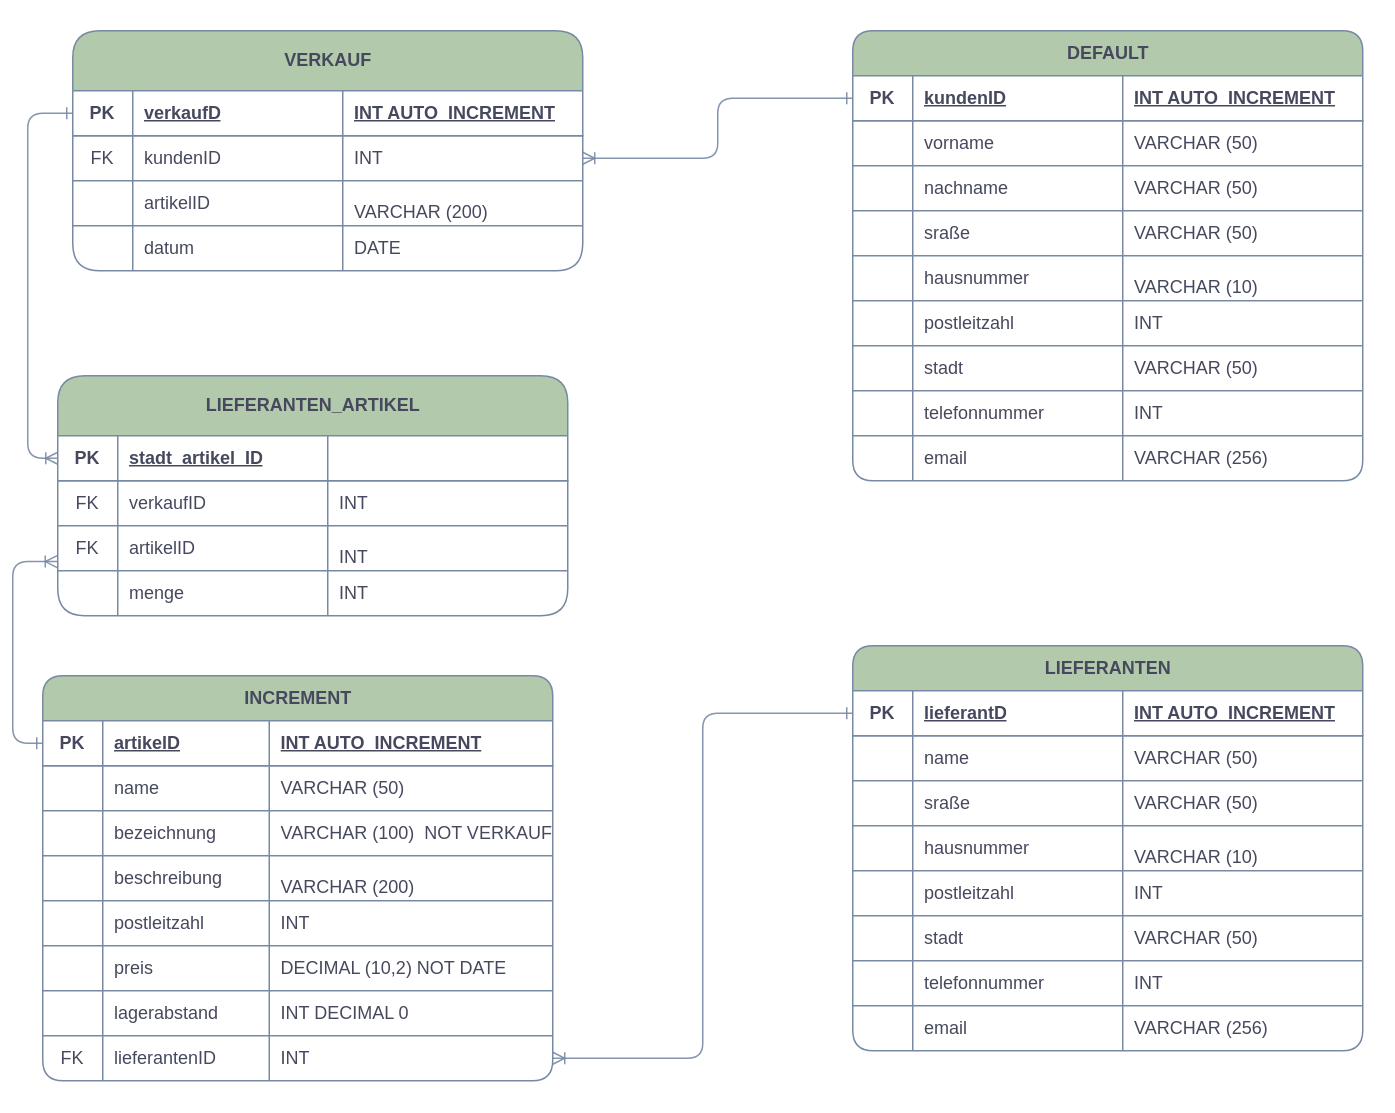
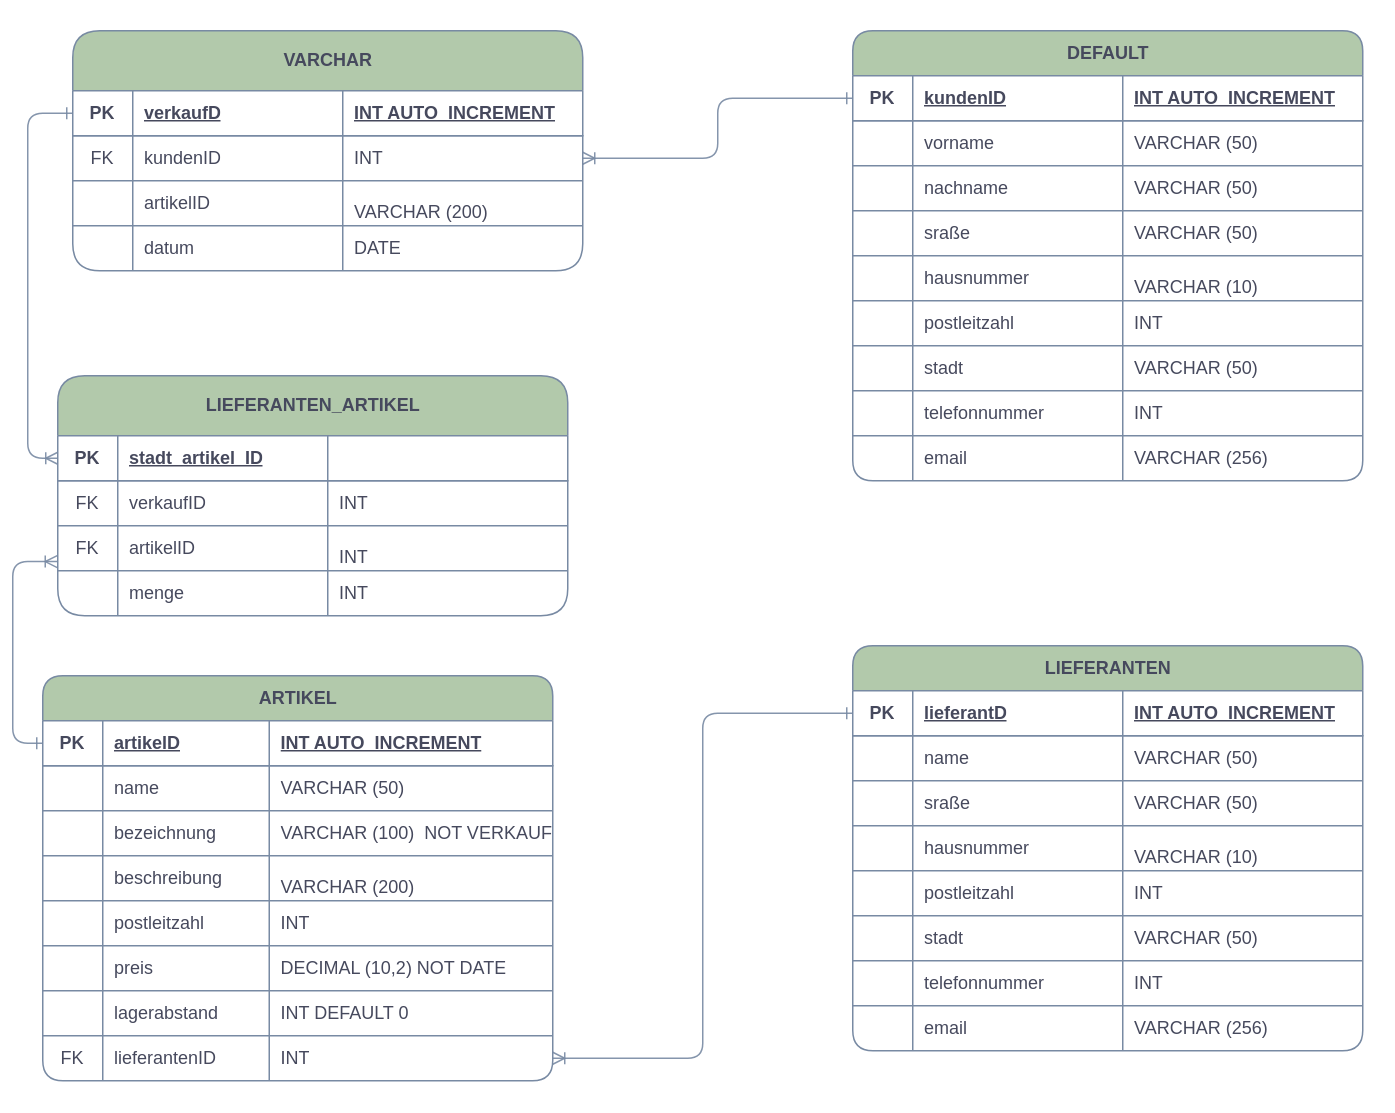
(329, 61) -> (329, 61)
(299, 698) -> (299, 698)
(342, 1013) -> (342, 1013)
